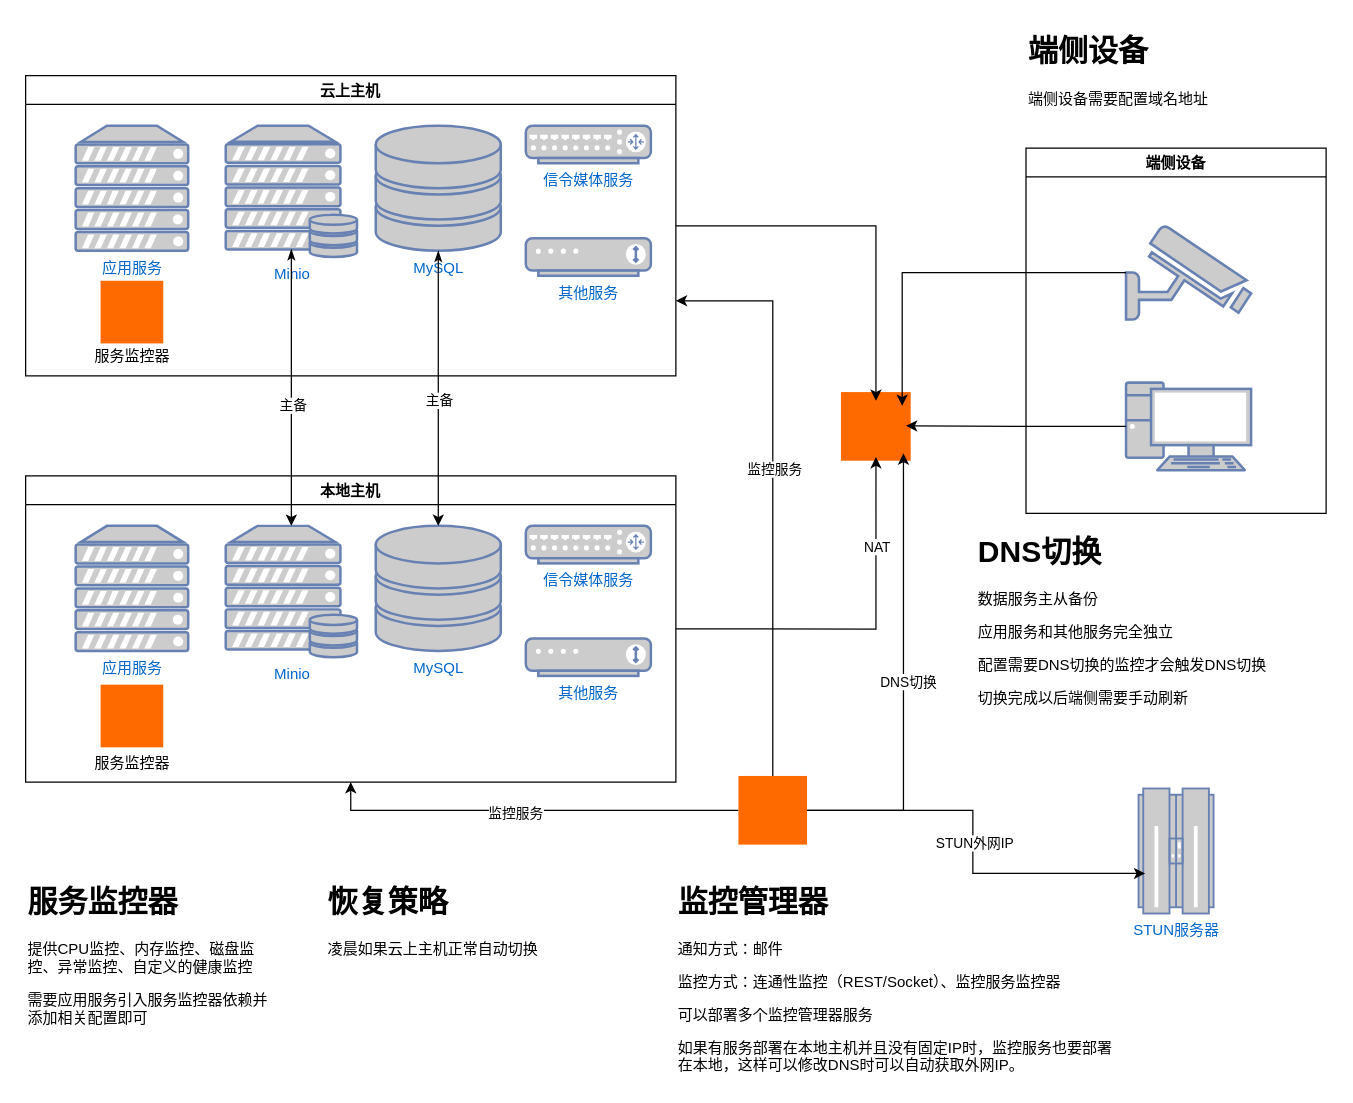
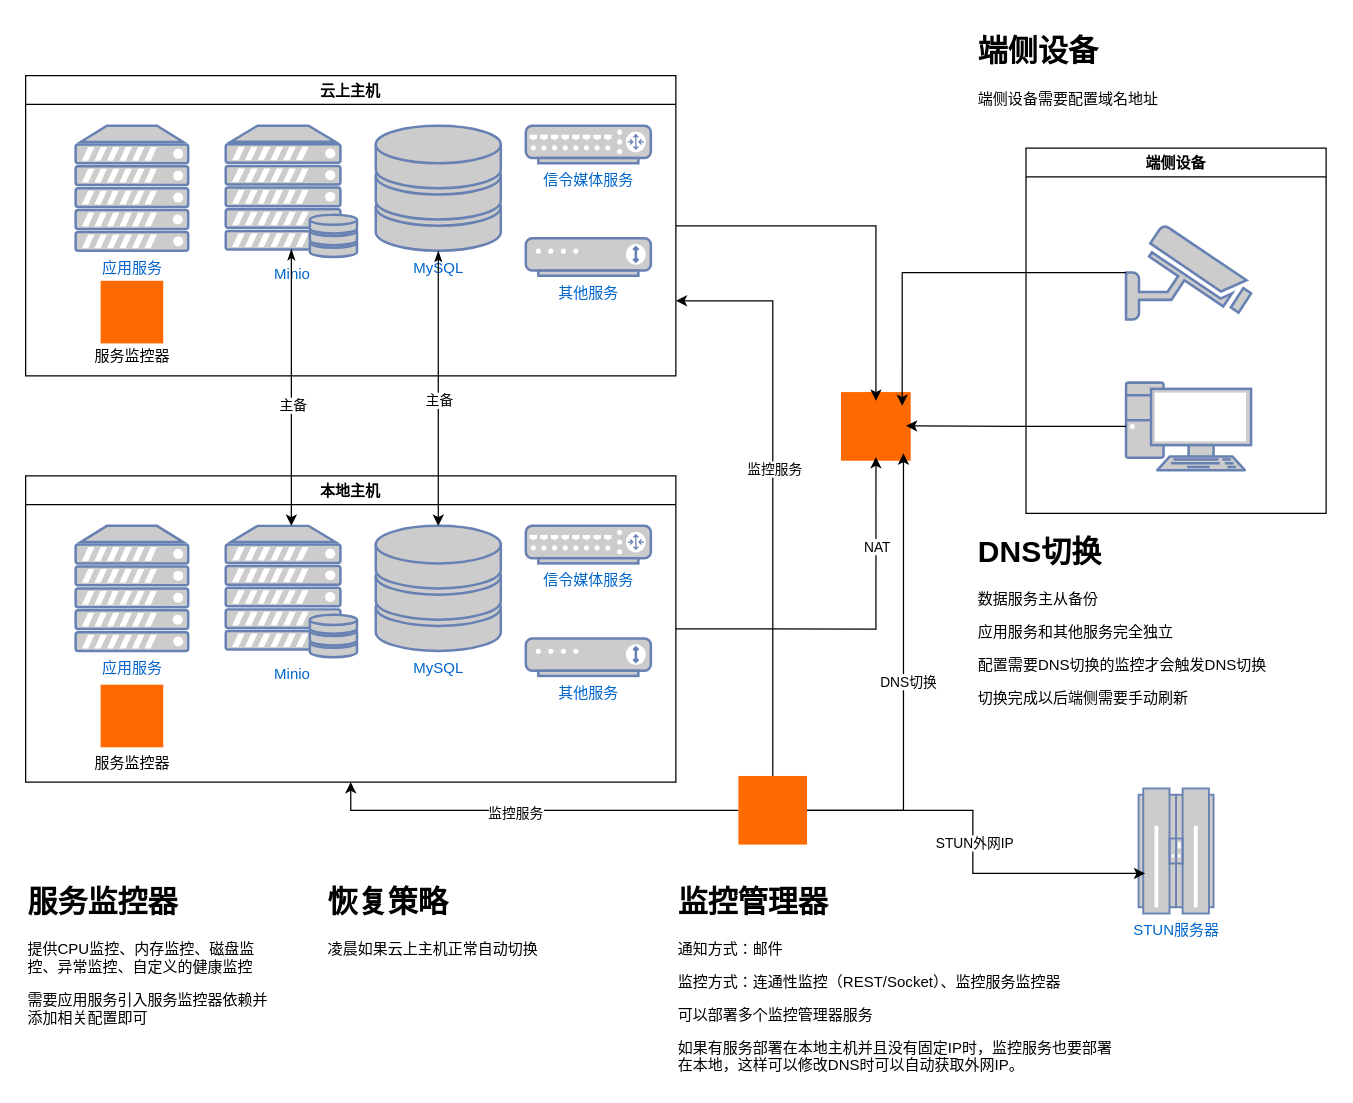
(1126, 76) -> (1076, 76)
